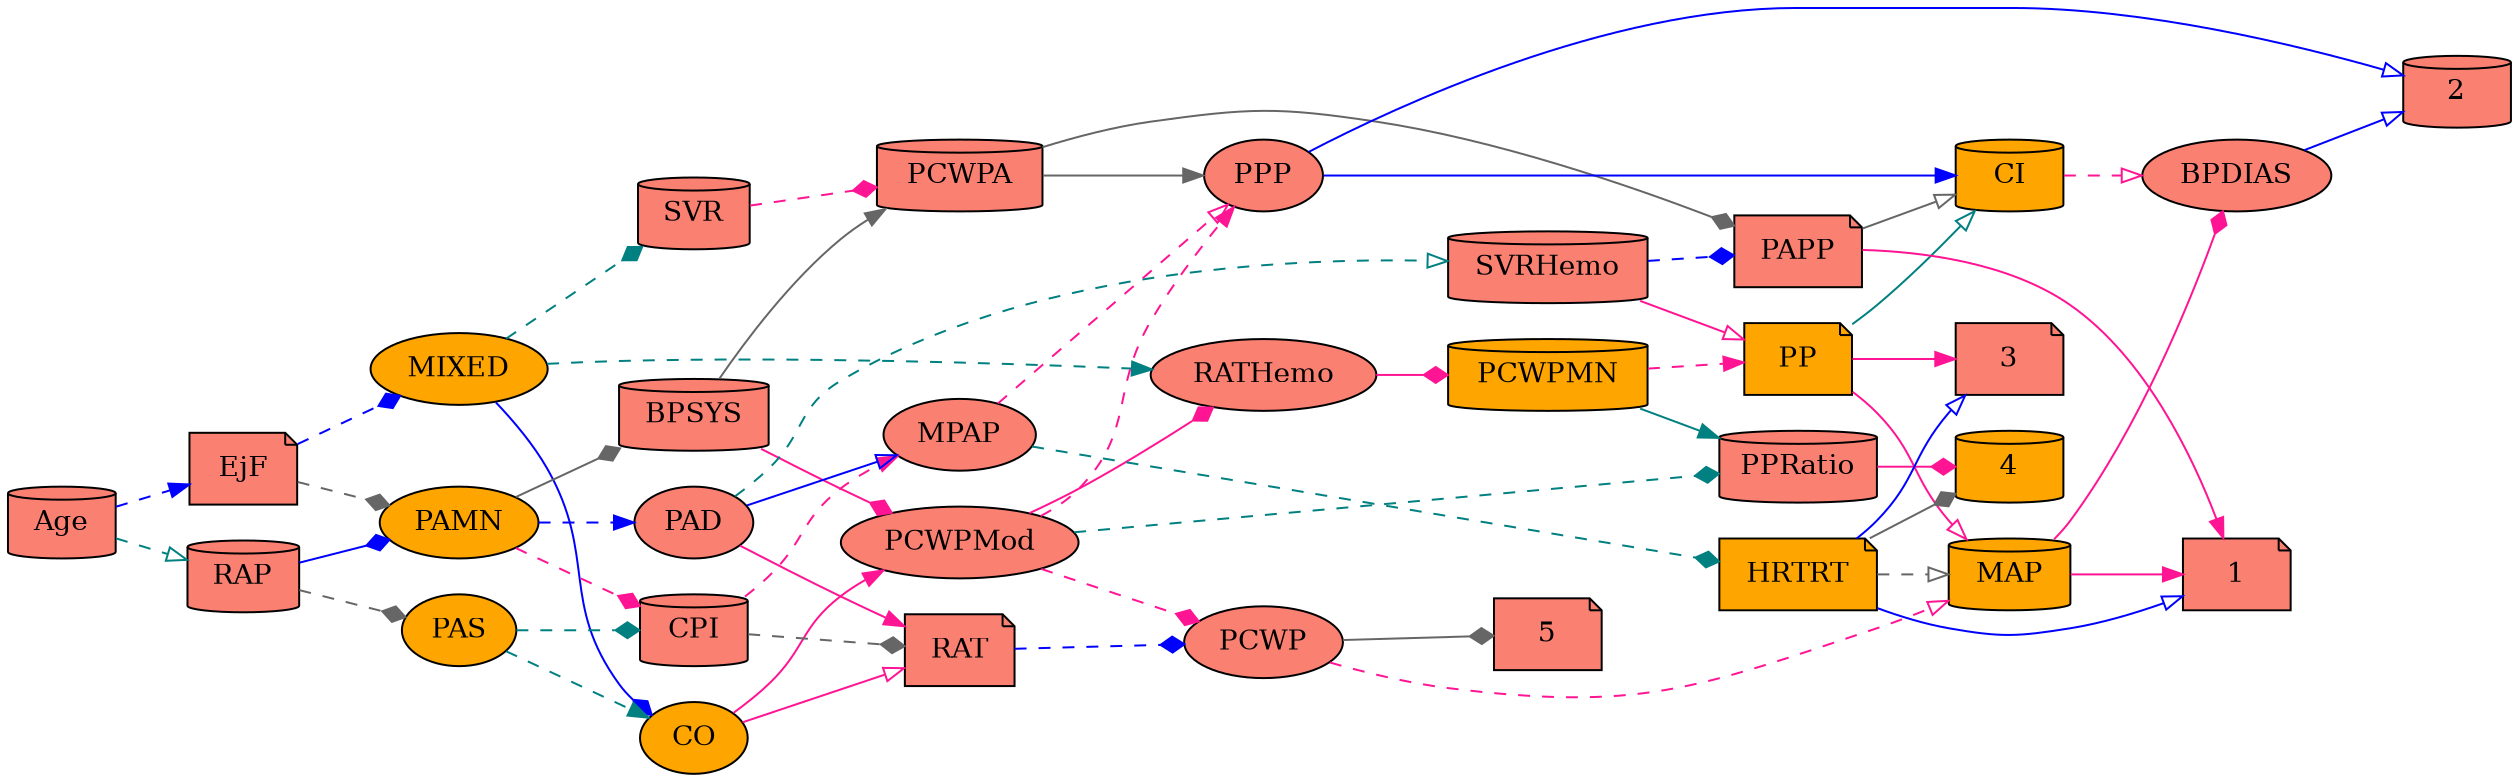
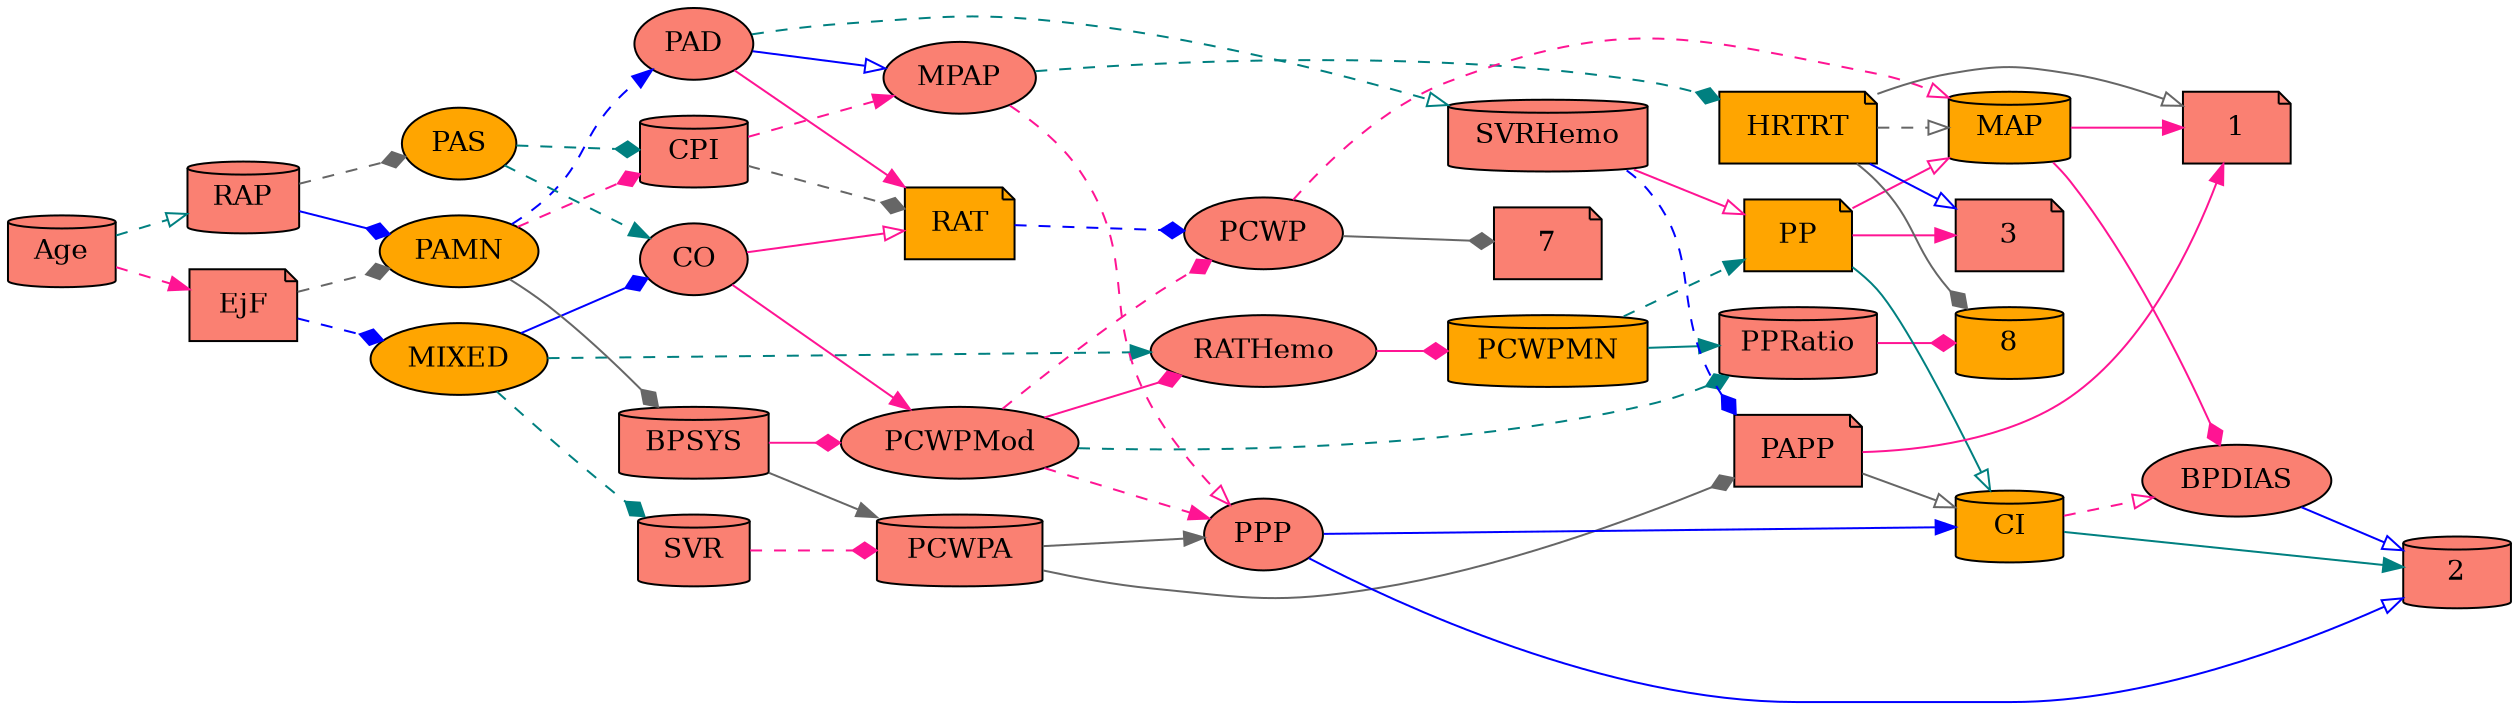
(1686, 366) -> (1672, 293)
(2010, 467) -> (2010, 343)
(143, 498) -> (143, 275)
none -> (2224, 548)
(1548, 634) -> (1548, 243)
(2021, 635) -> (2021, 68)
(960, 650) -> (960, 223)
(694, 738) -> (694, 259)
